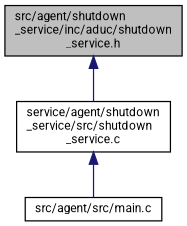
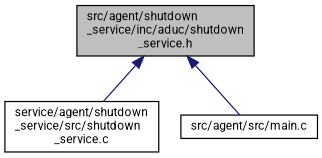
(94, 181) -> (218, 90)
